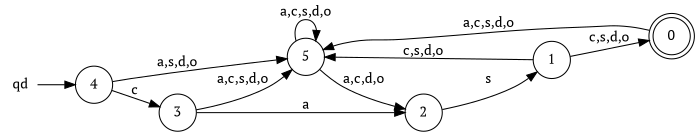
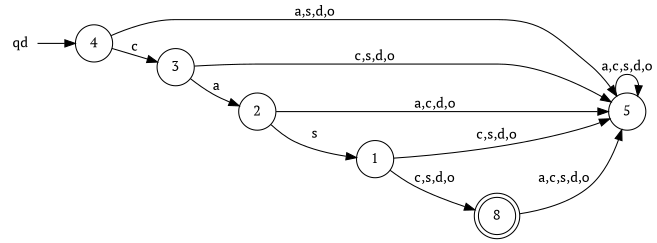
(672, 36) -> (497, 216)
(243, 79) -> (375, 56)
(355, 93) -> (437, 112)
